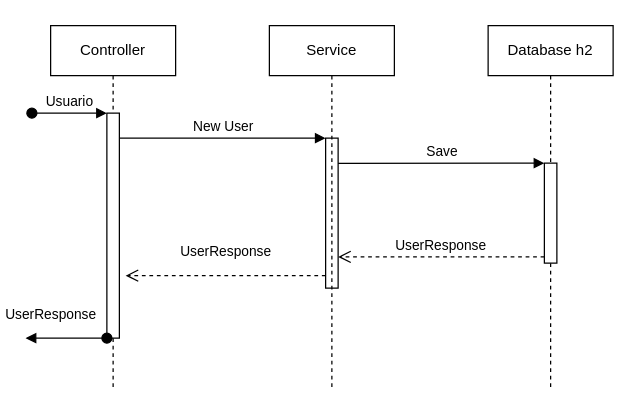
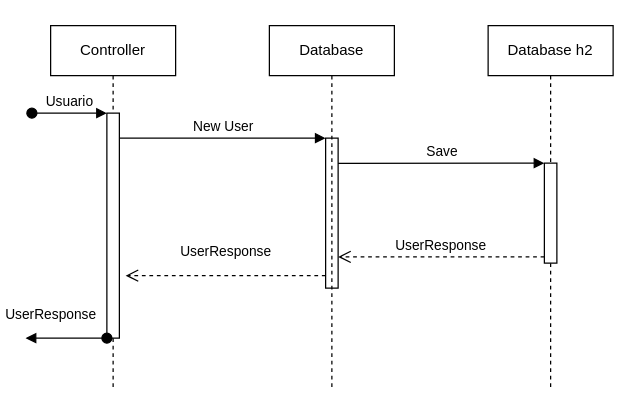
(332, 51) -> (332, 51)
